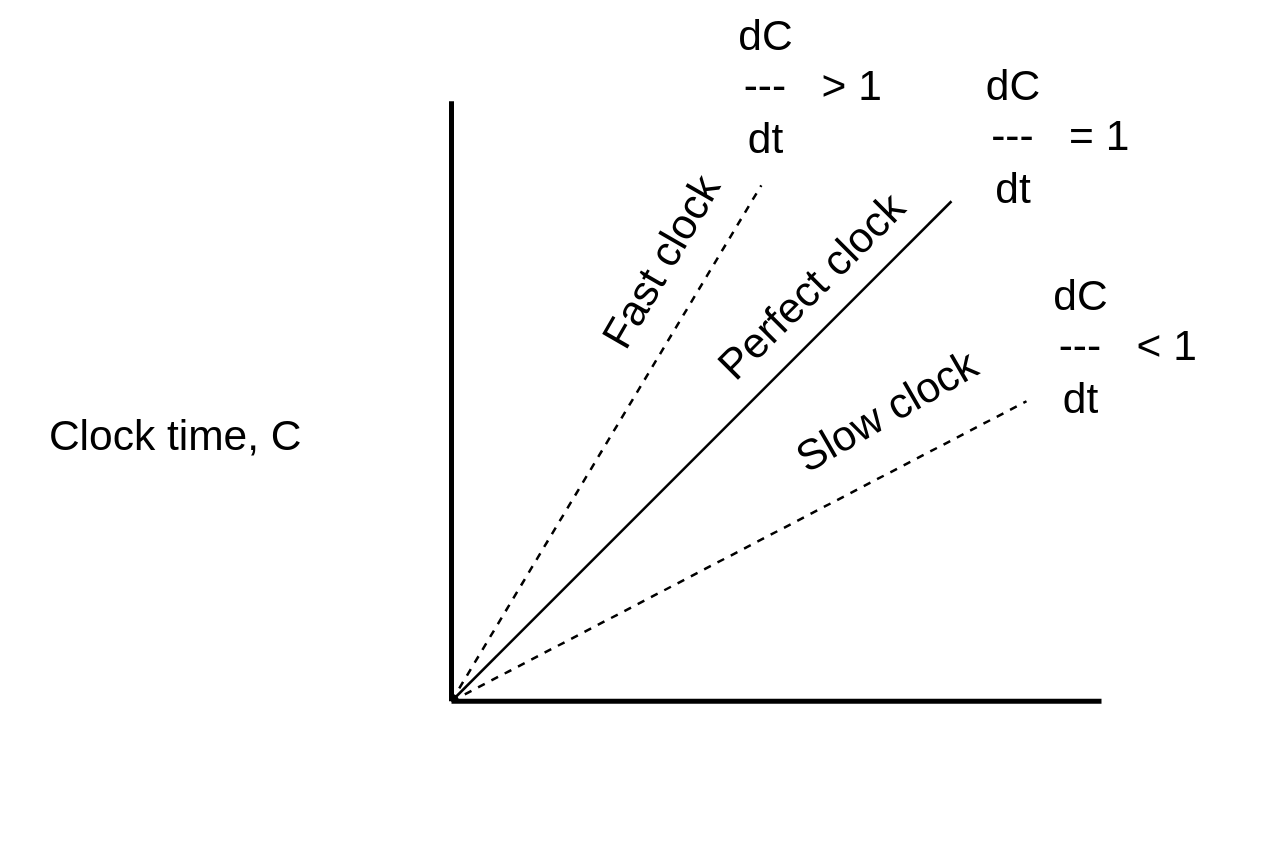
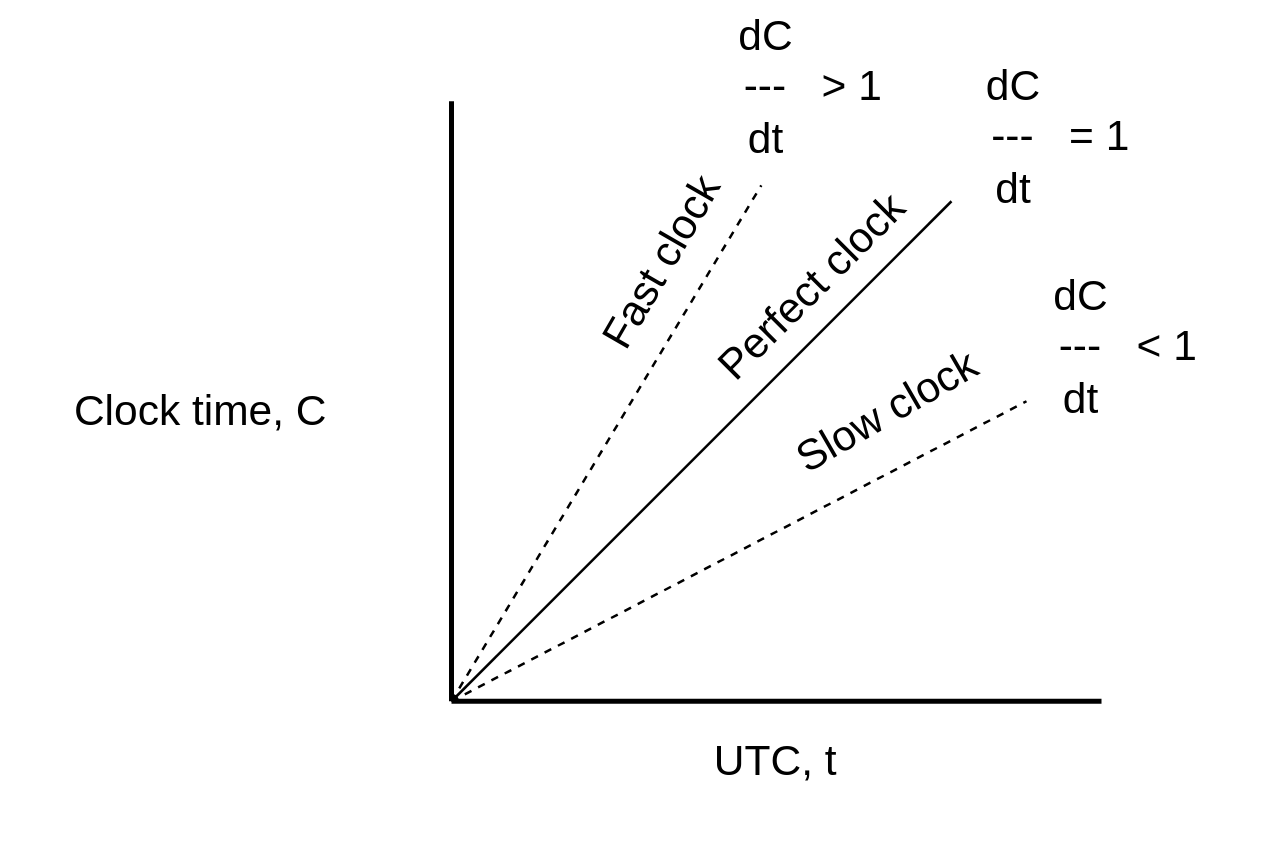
(176, 439) -> (201, 414)
none -> (776, 764)
